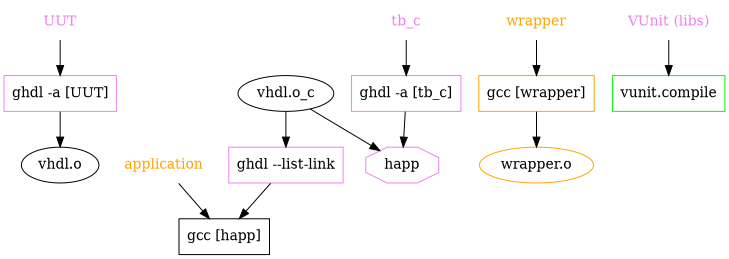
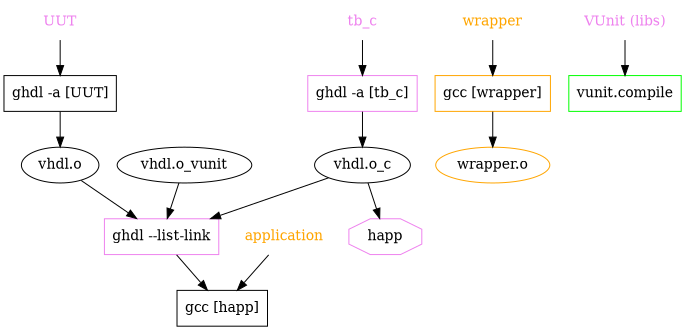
(60, 93) -> (60, 93)
(405, 124) -> (362, 124)
none -> (184, 165)
none -> (105, 197)
